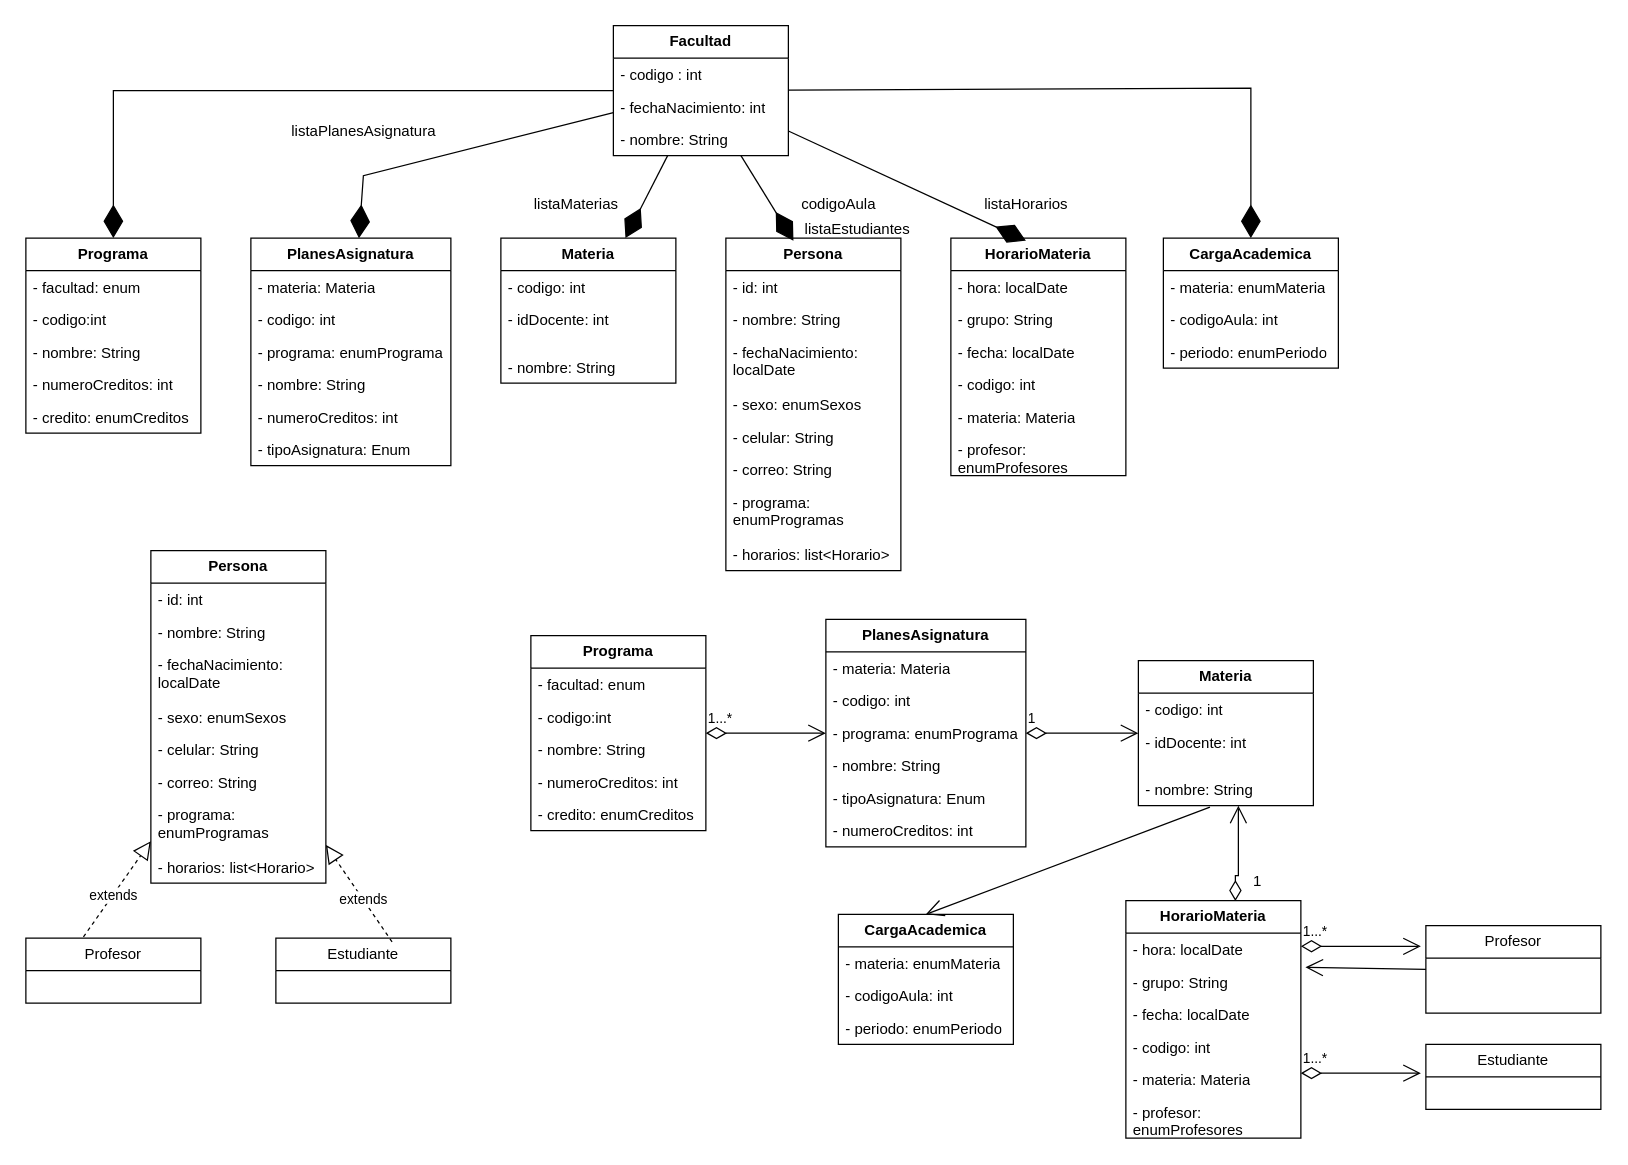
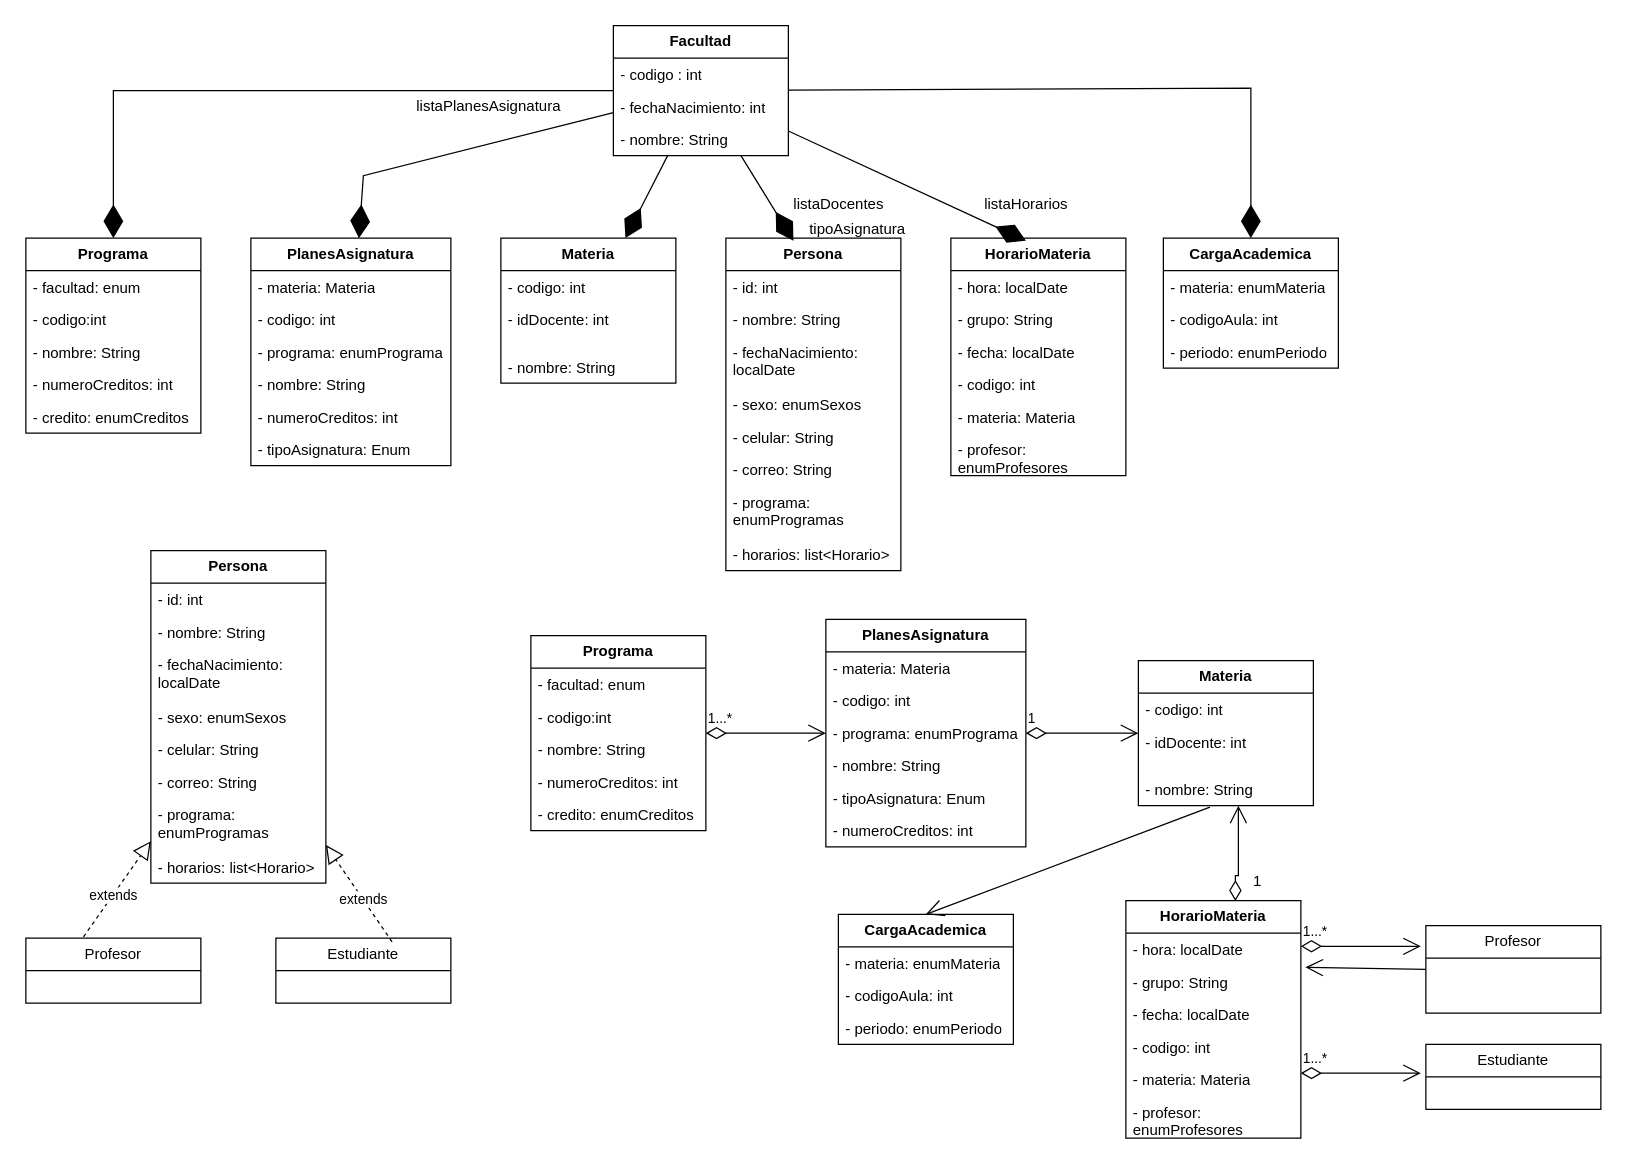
(363, 132) -> (488, 107)
(576, 204) -> none
(839, 204) -> (839, 204)
(858, 229) -> (858, 229)
